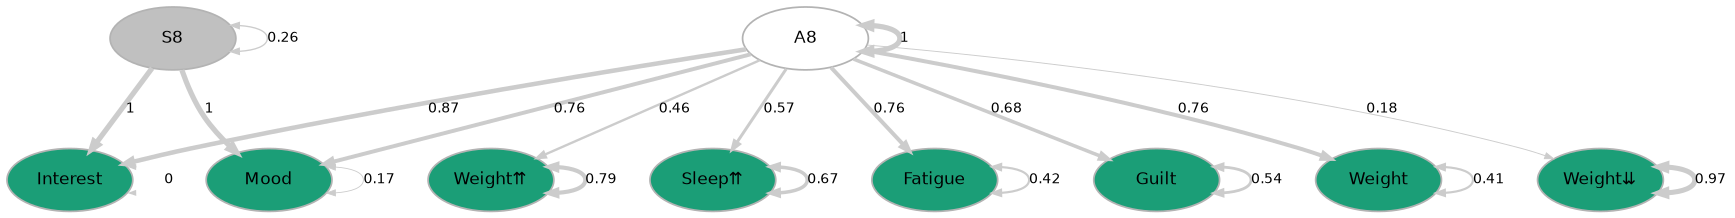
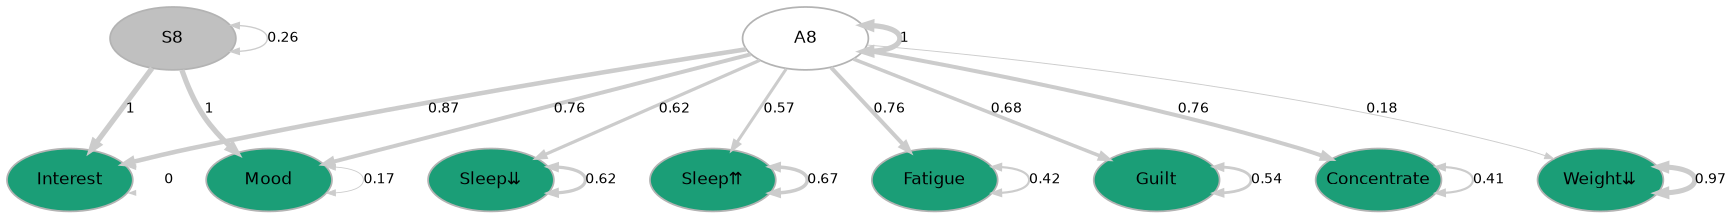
(491, 180) -> none
none -> (491, 180)
(1379, 180) -> (1379, 180)
